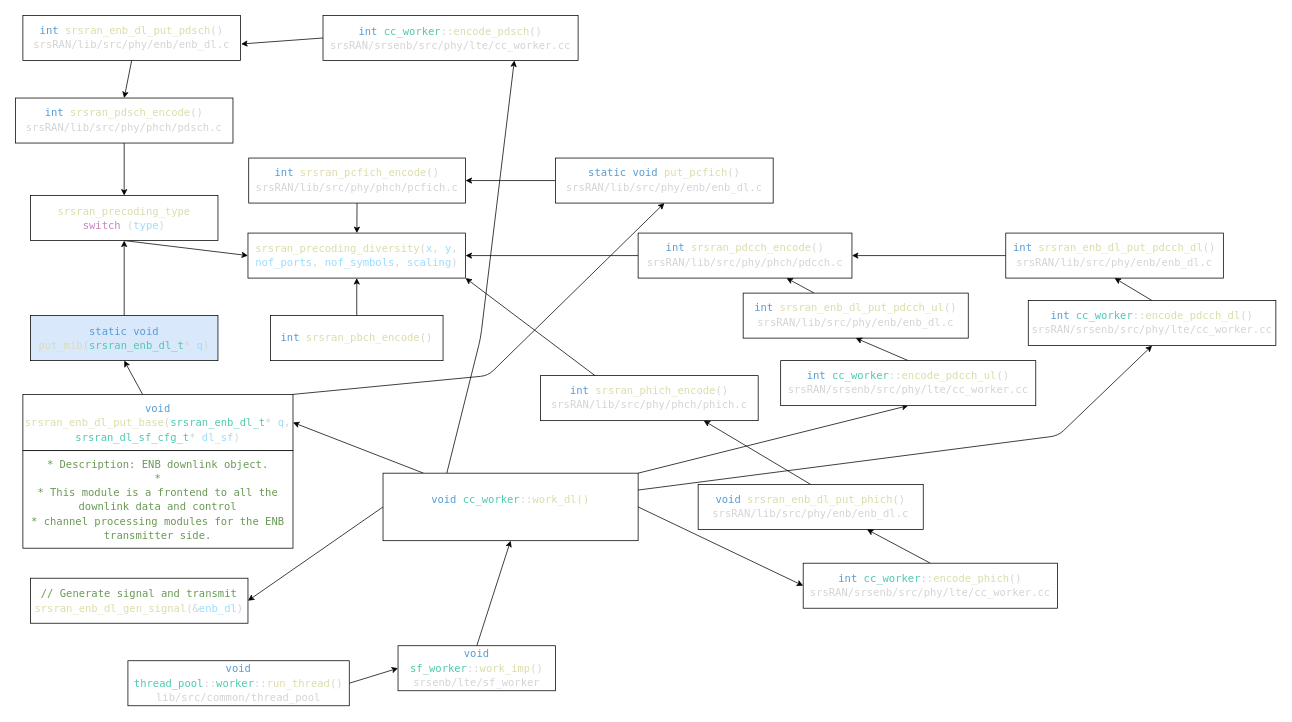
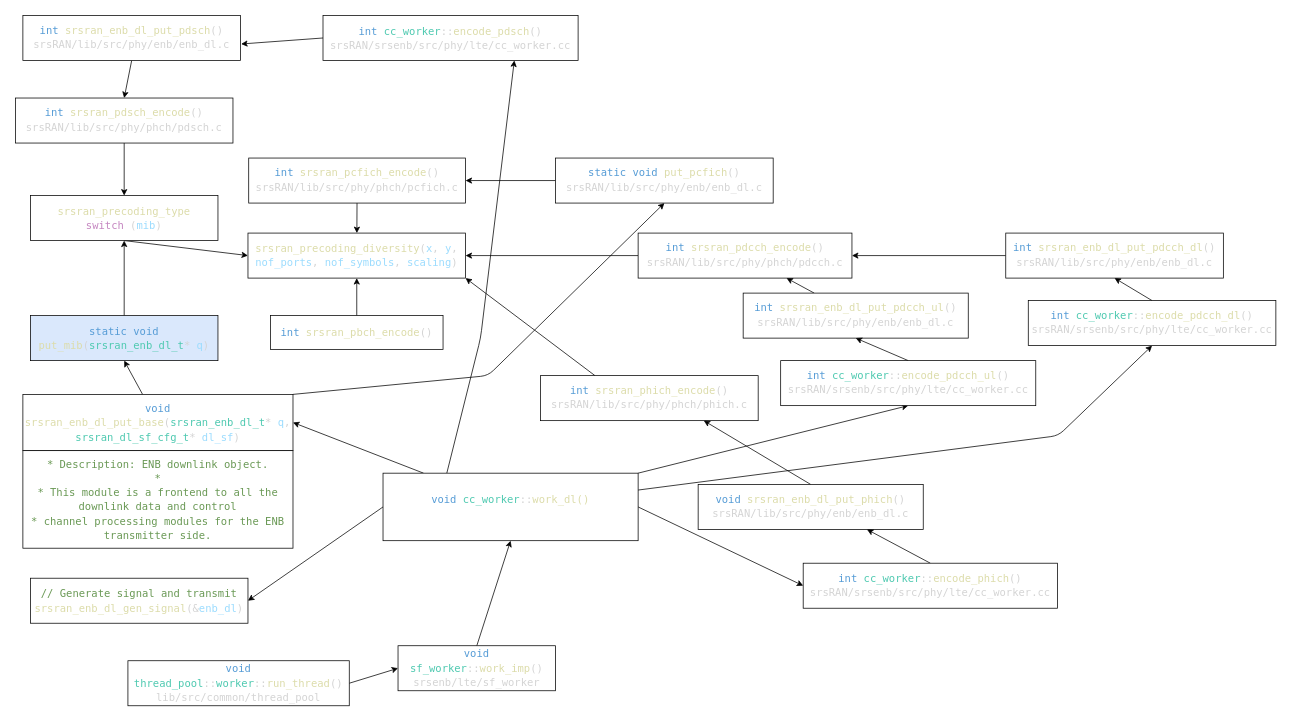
(124, 218) -> (124, 218)
(357, 338) -> (357, 332)
